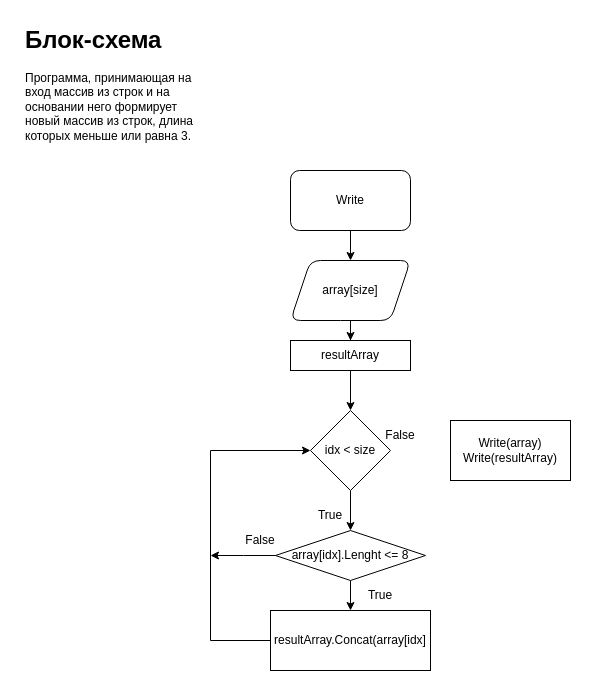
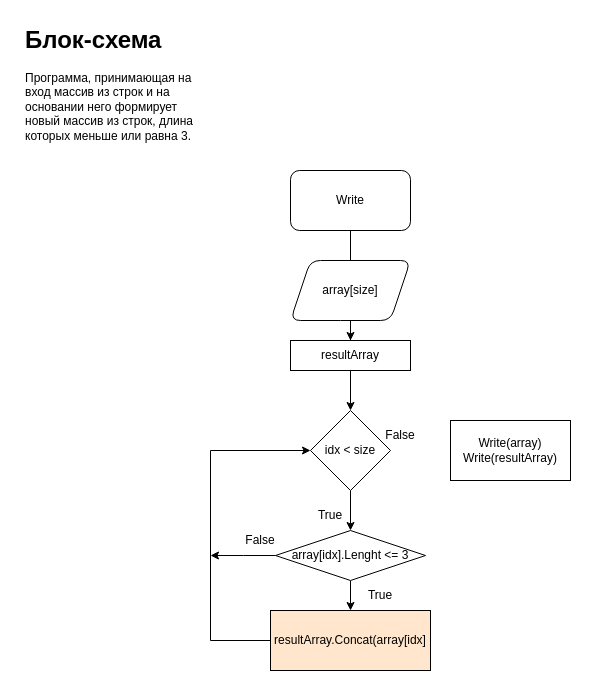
(351, 252) -> (351, 255)
(351, 556) -> (351, 556)
(351, 641) -> (351, 641)
